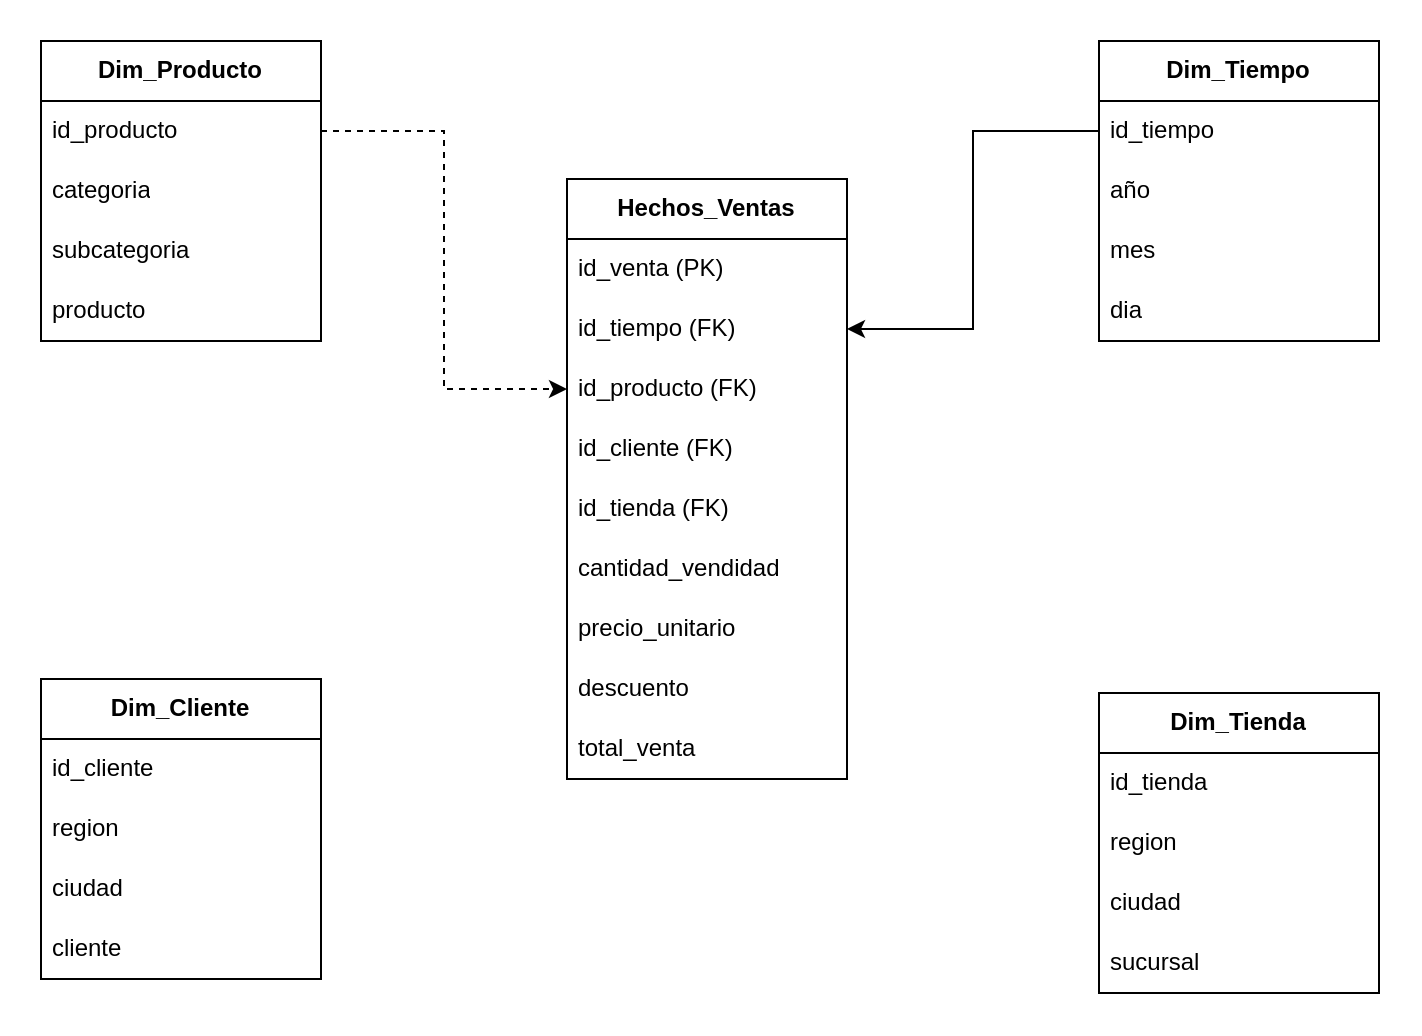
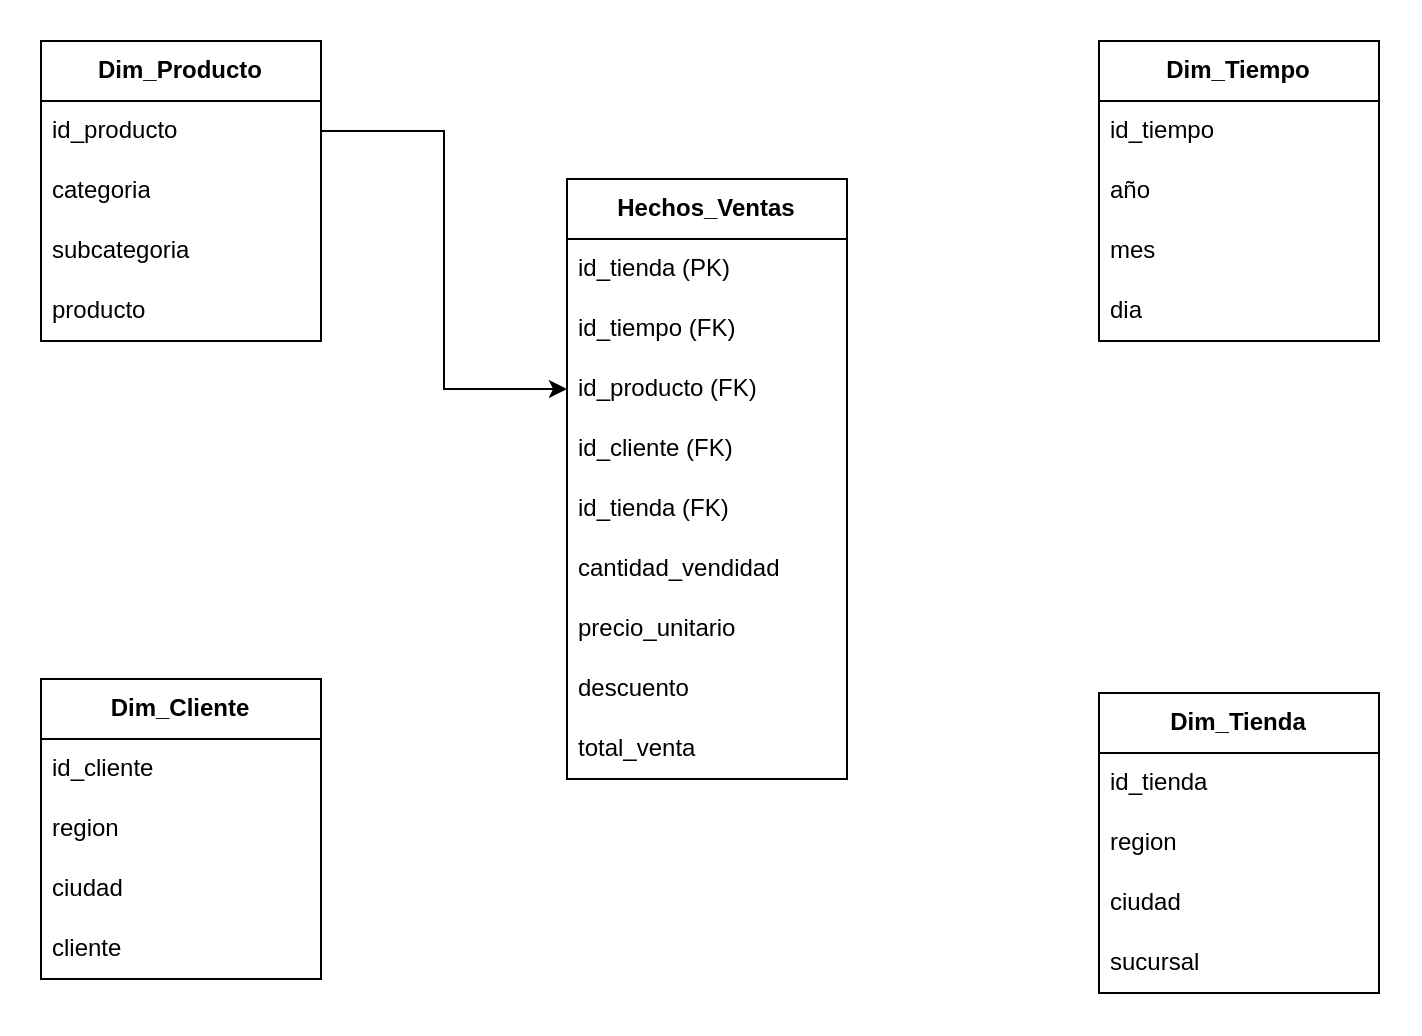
(973, 225) -> none
(444, 255) -> (444, 255)
(660, 269) -> (664, 269)
